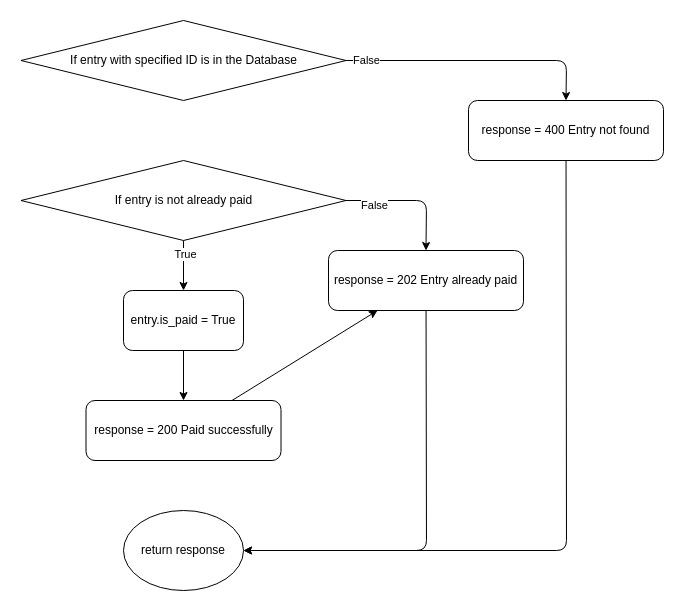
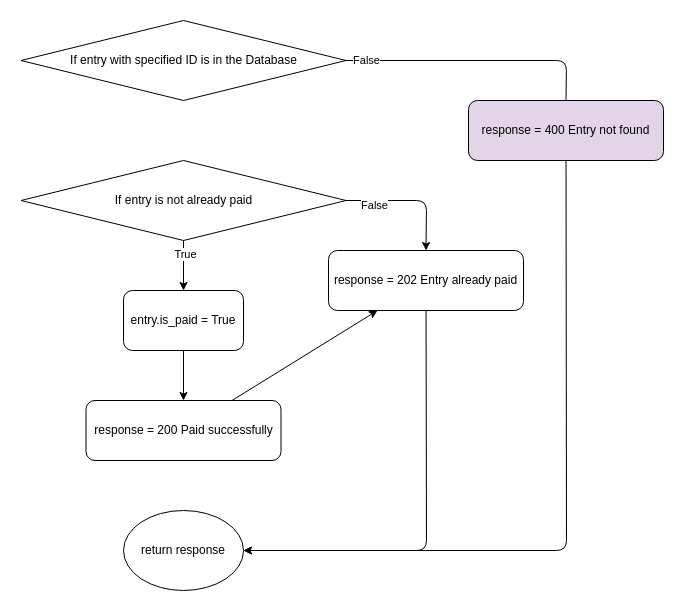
(566, 92) -> (566, 94)
(566, 131) -> (566, 131)
(566, 161) -> (566, 161)
